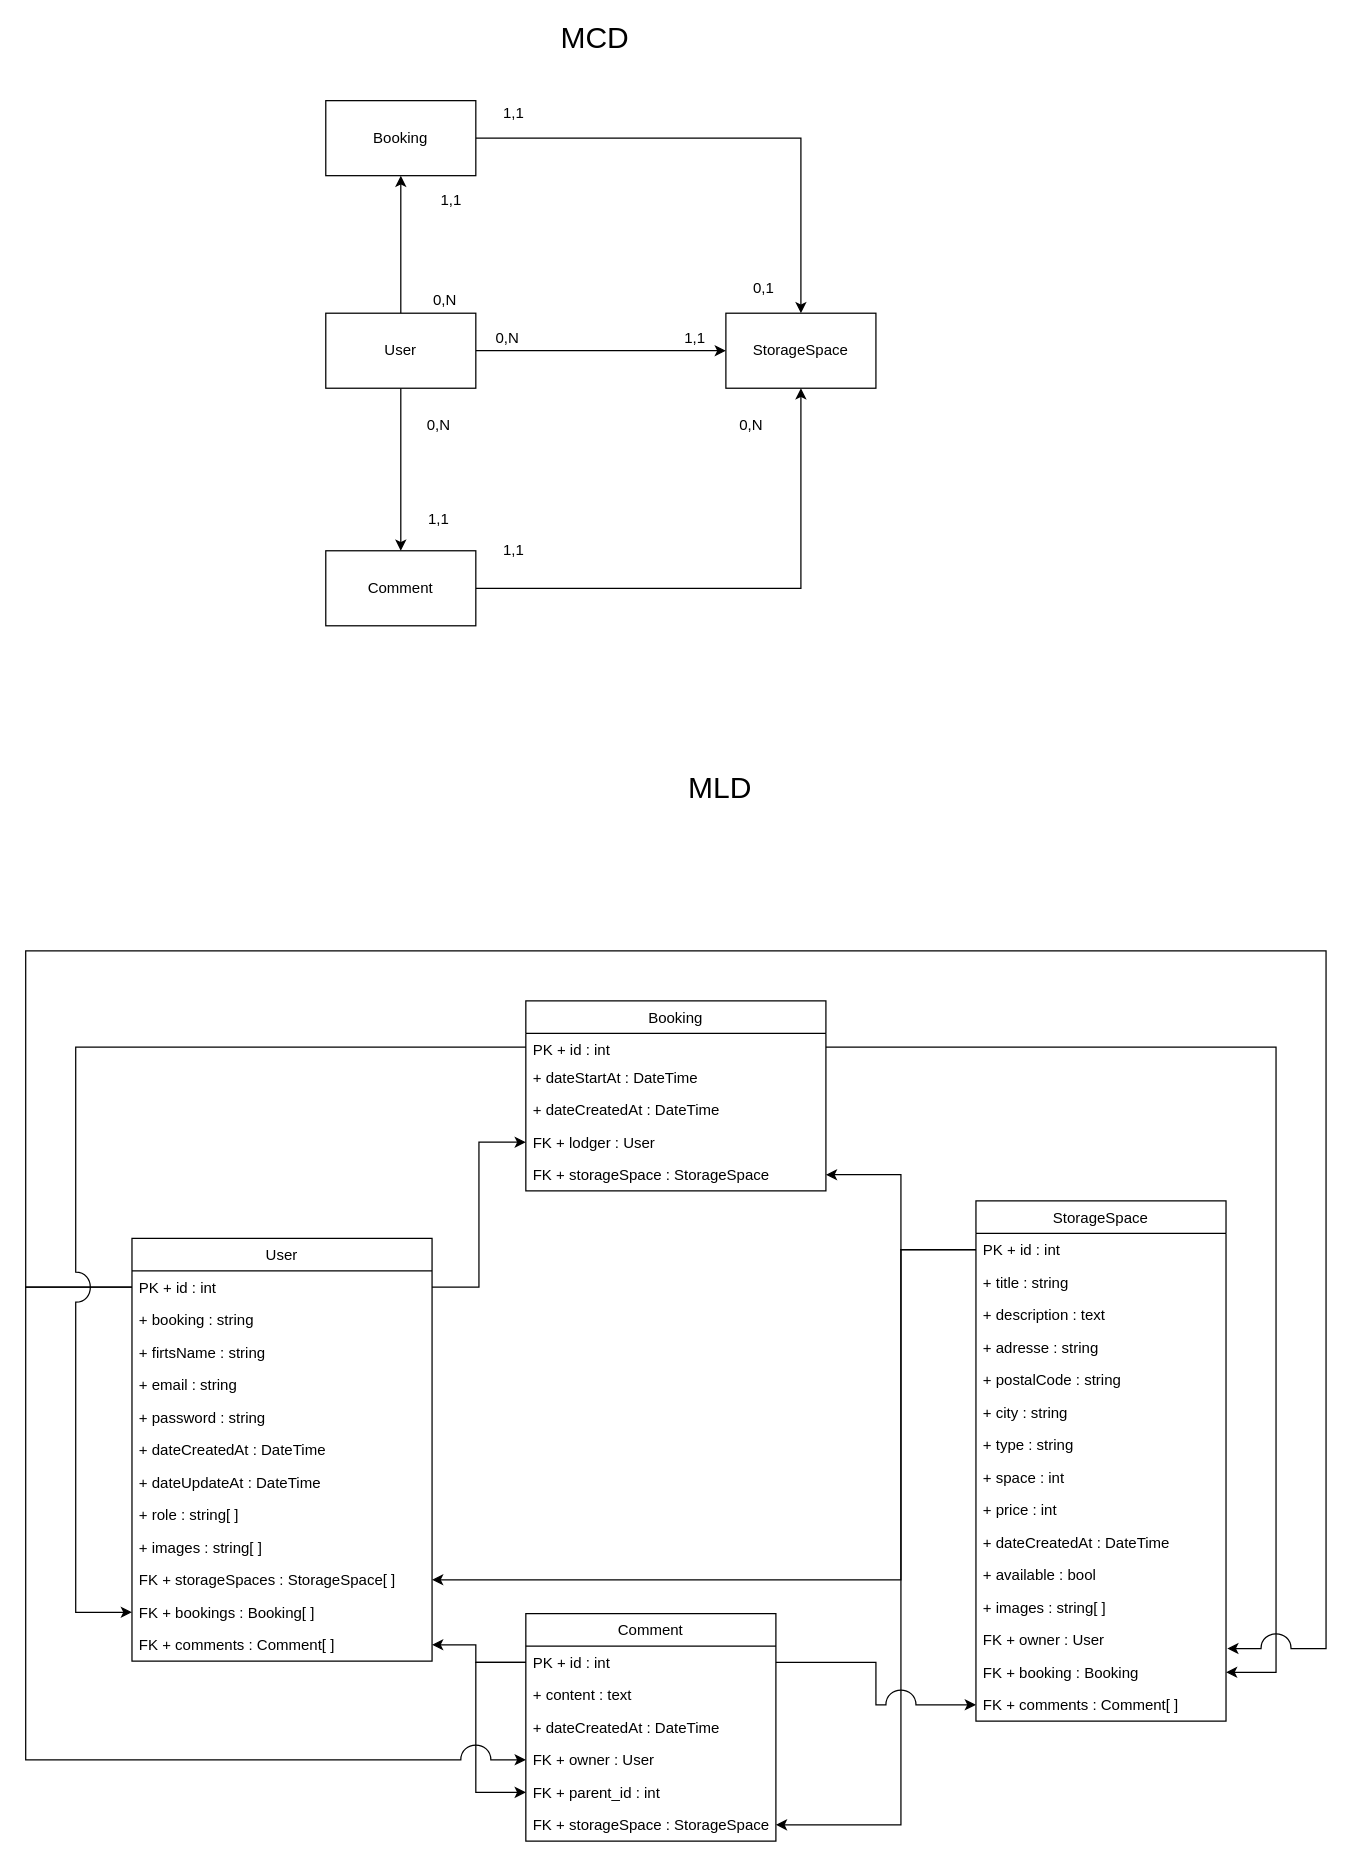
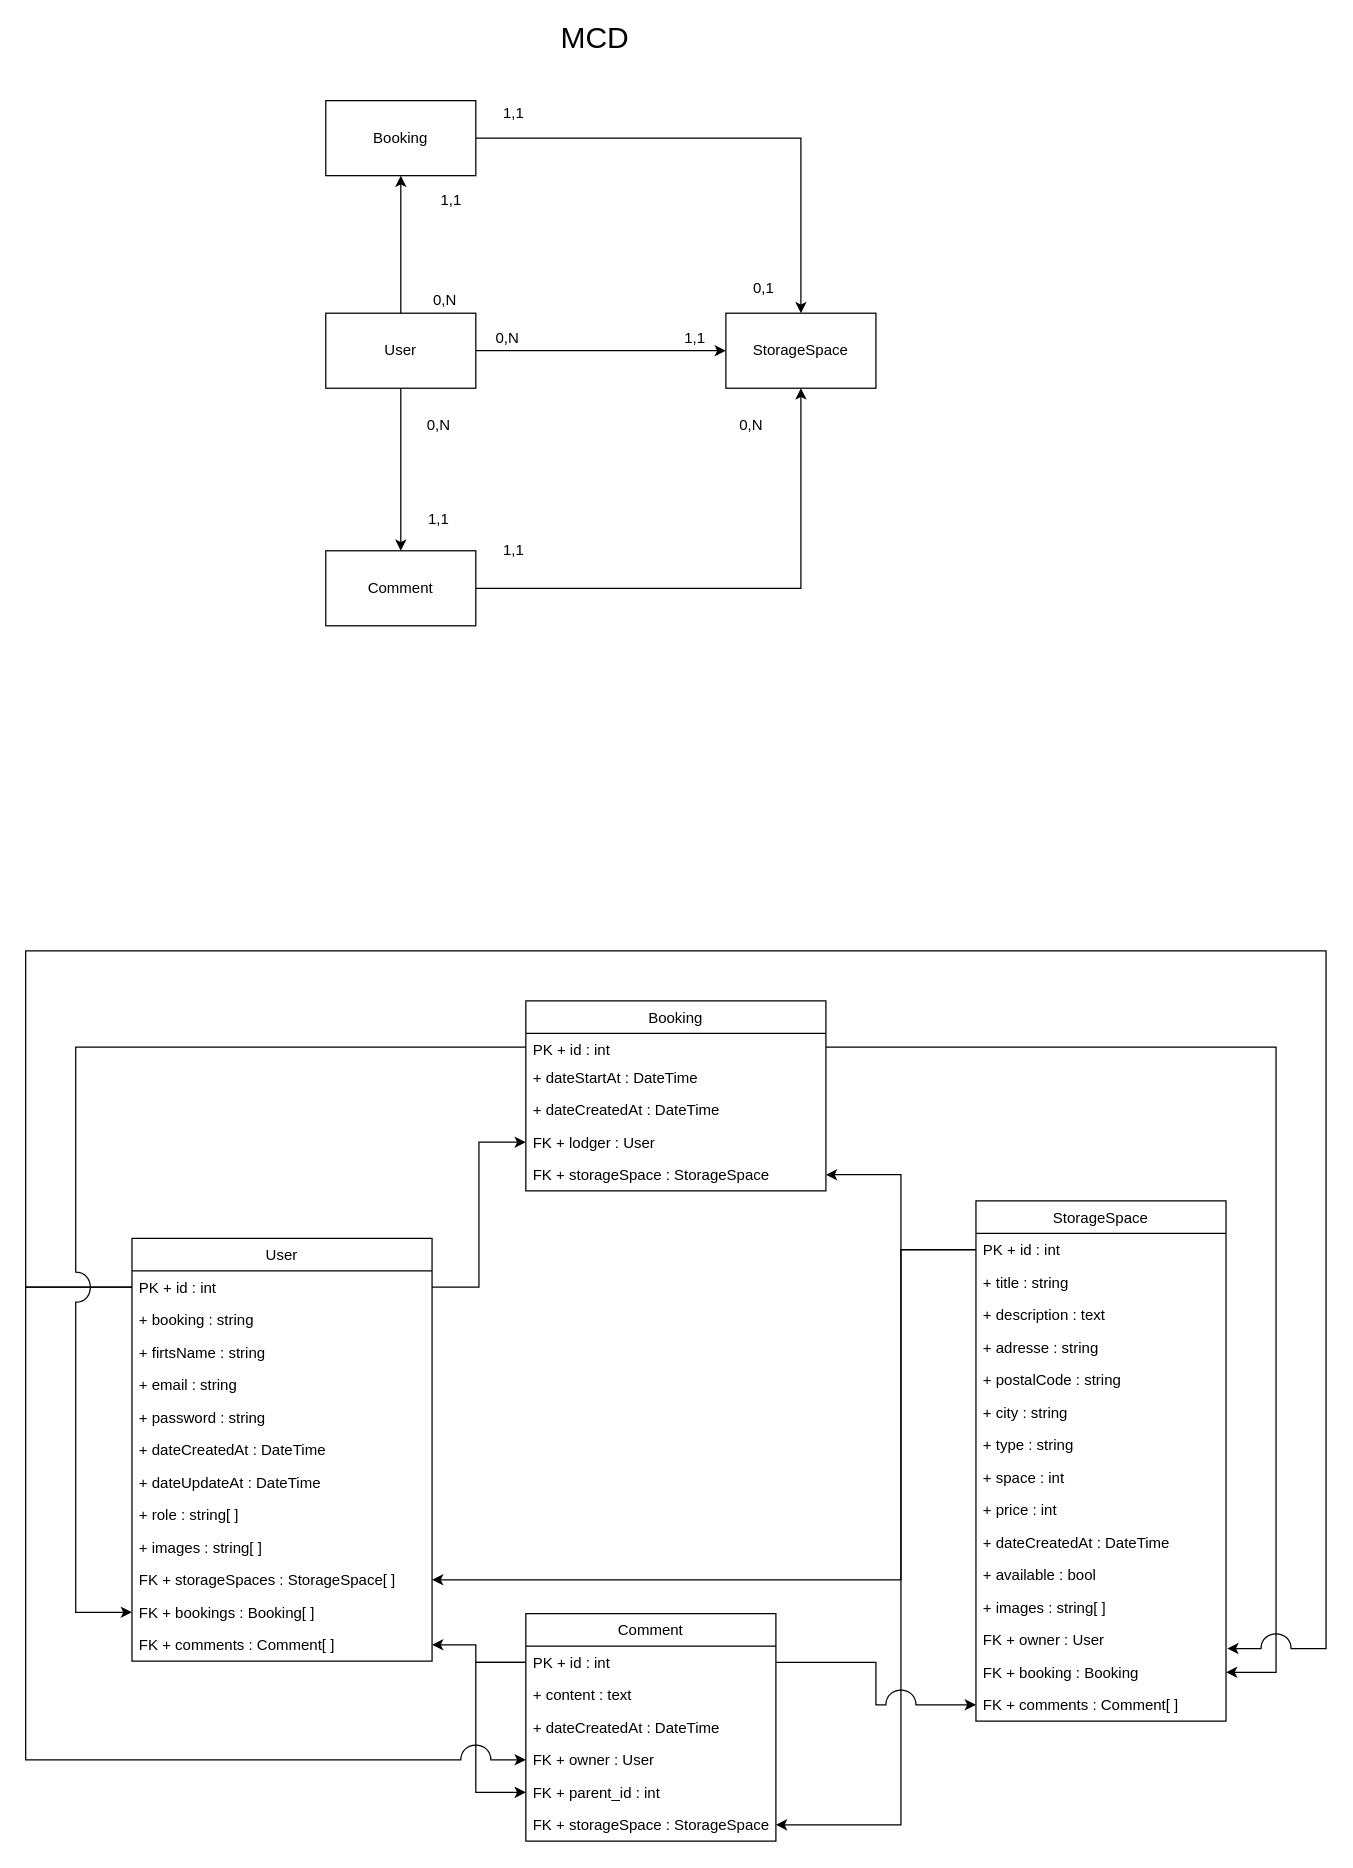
(719, 788) -> none
